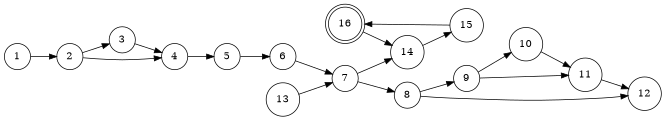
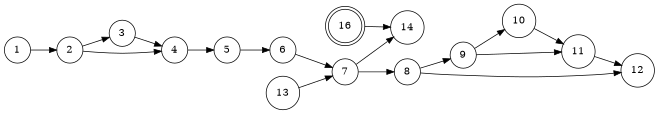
(467, 25) -> none
